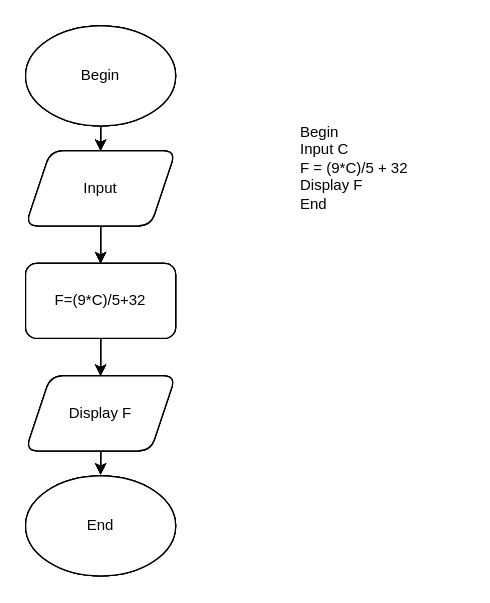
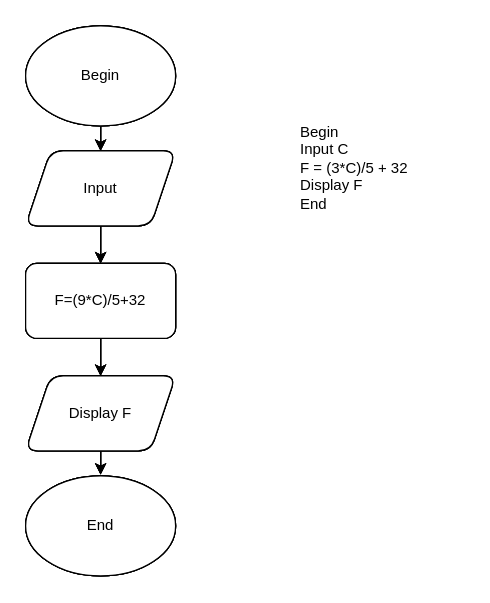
(360, 168) -> (360, 168)
